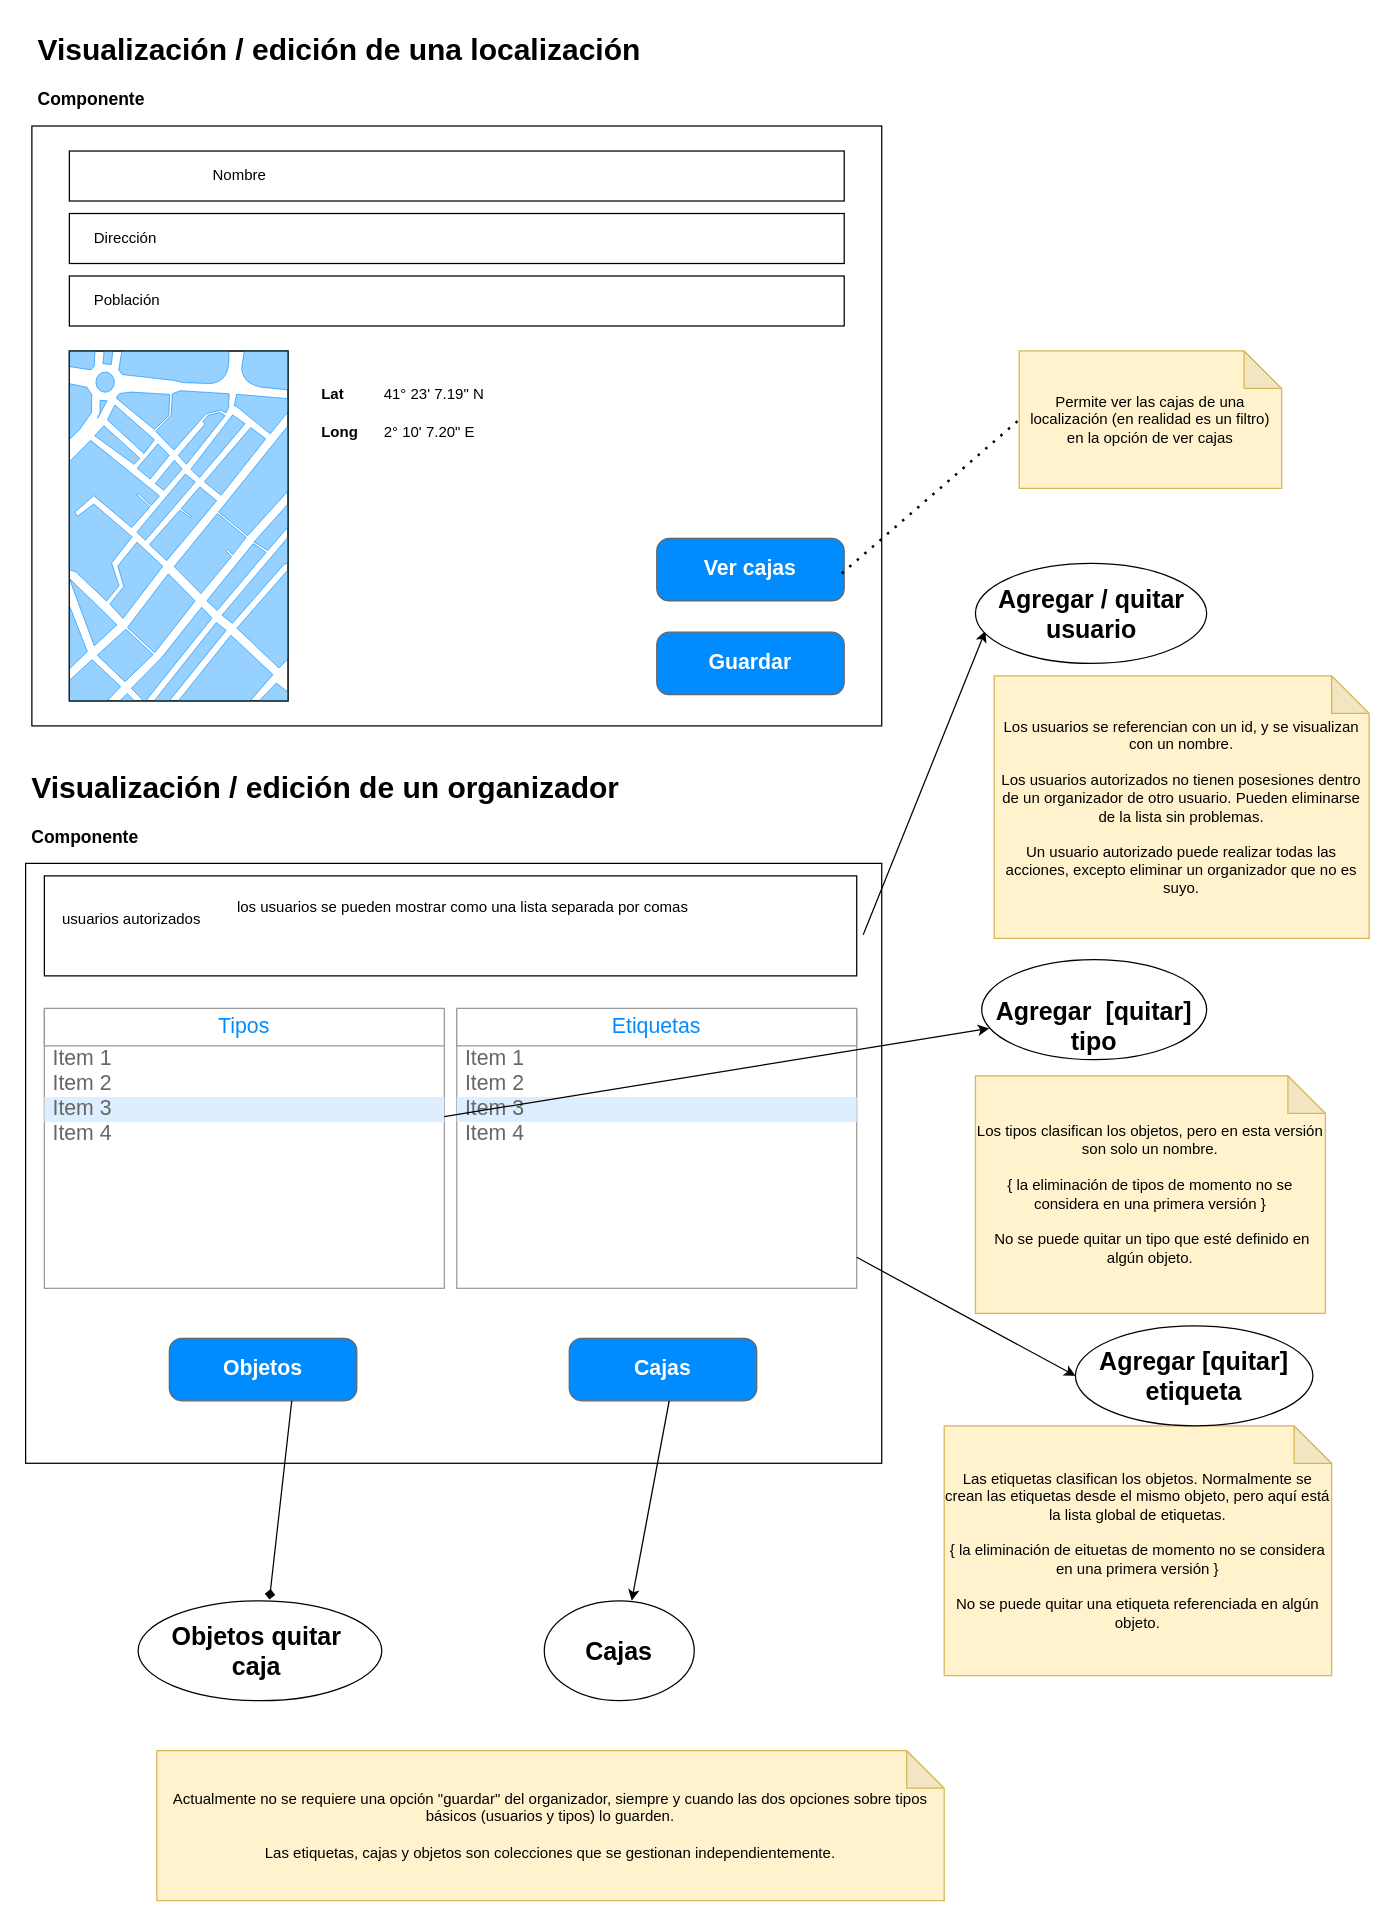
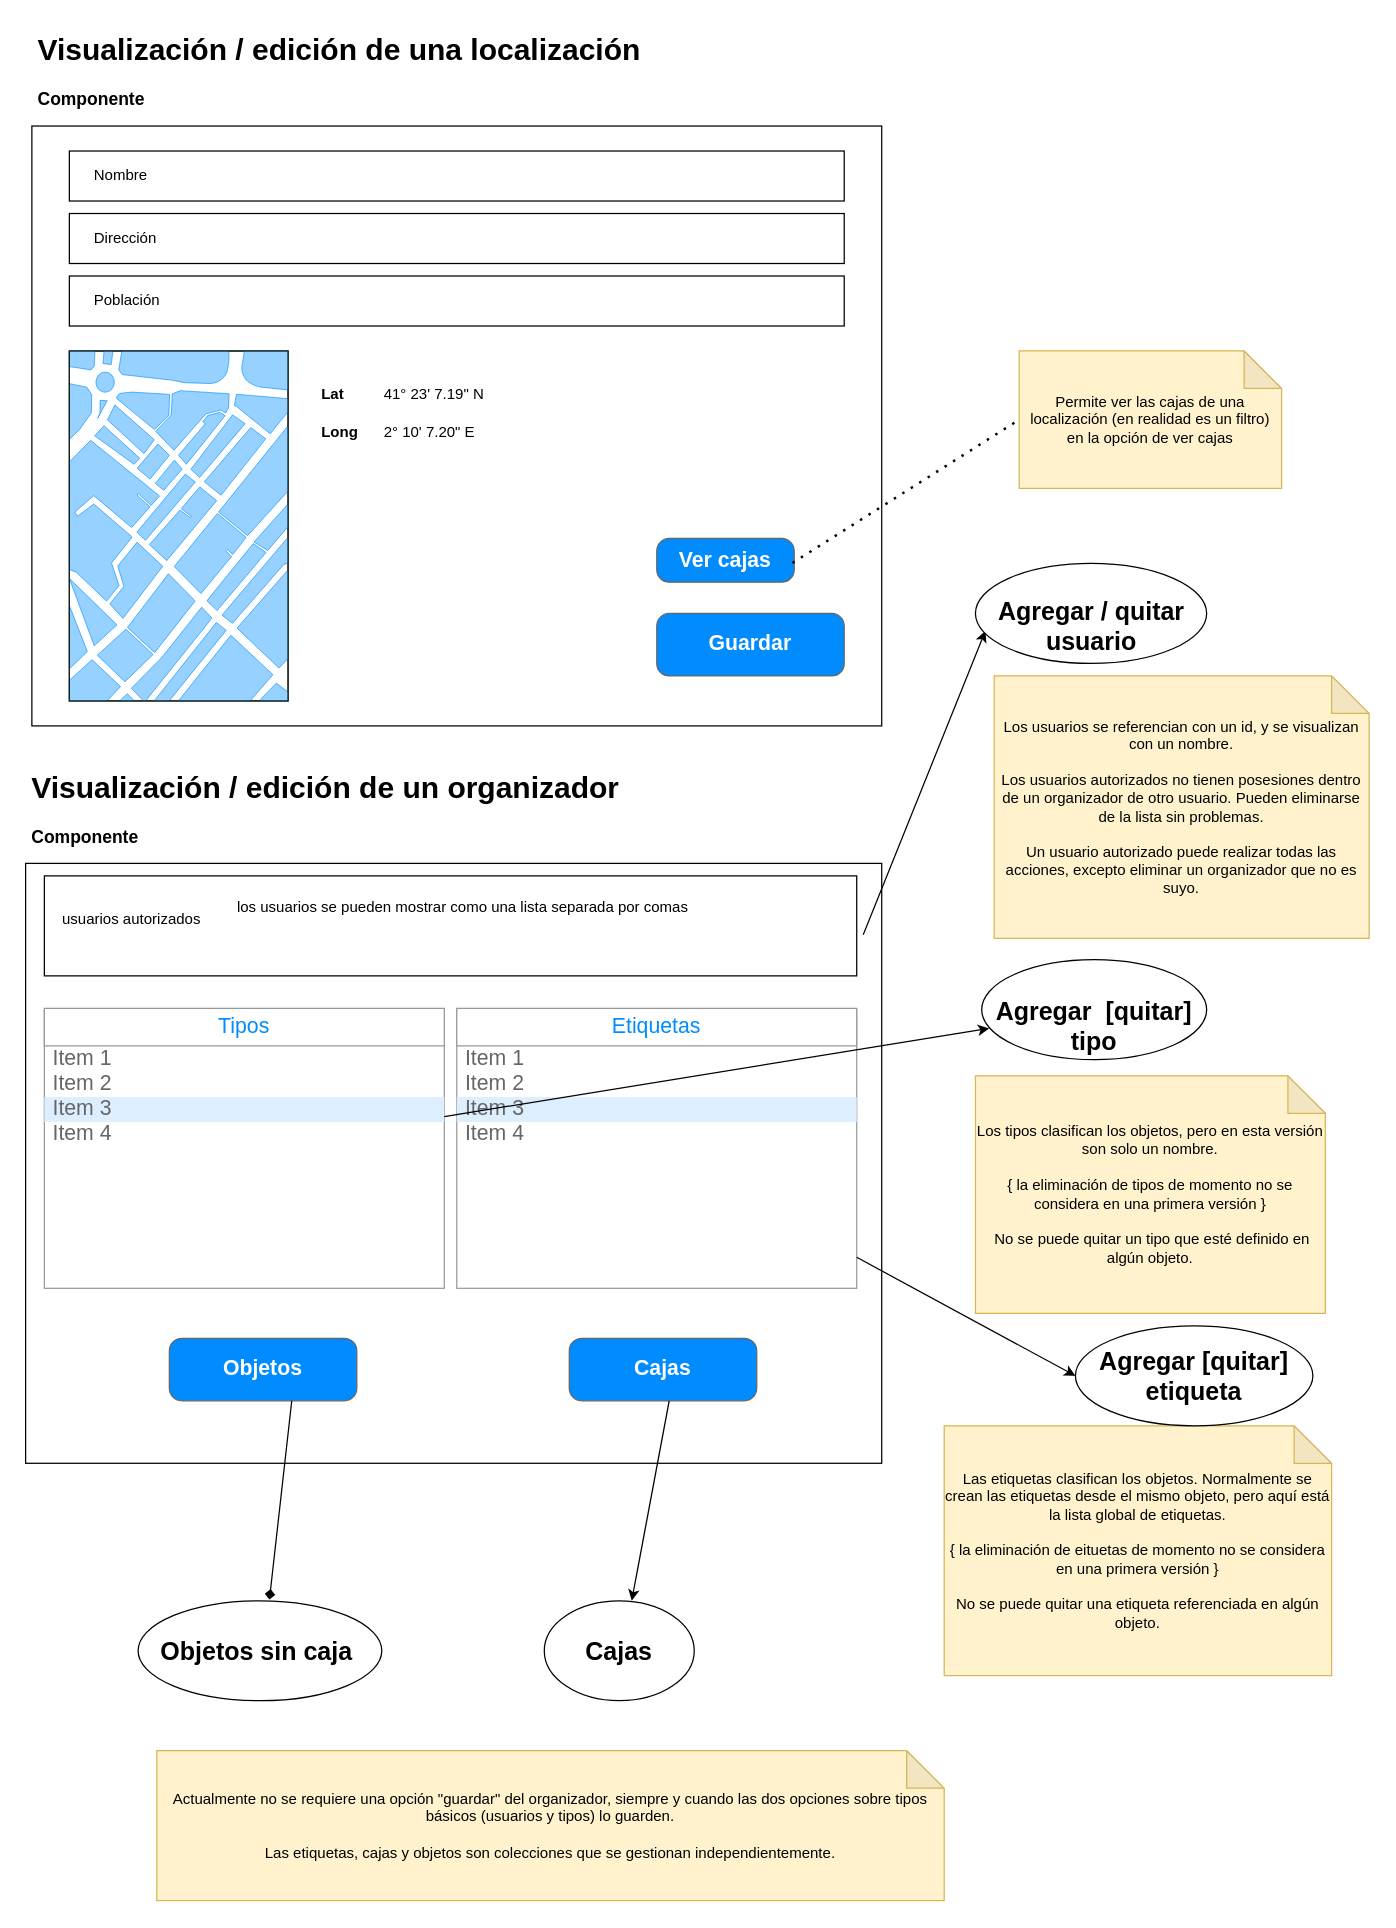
(382, 176) -> (263, 176)
(751, 569) -> (726, 560)
(1091, 613) -> (1091, 626)
(751, 663) -> (751, 644)
(257, 1651) -> (257, 1651)
